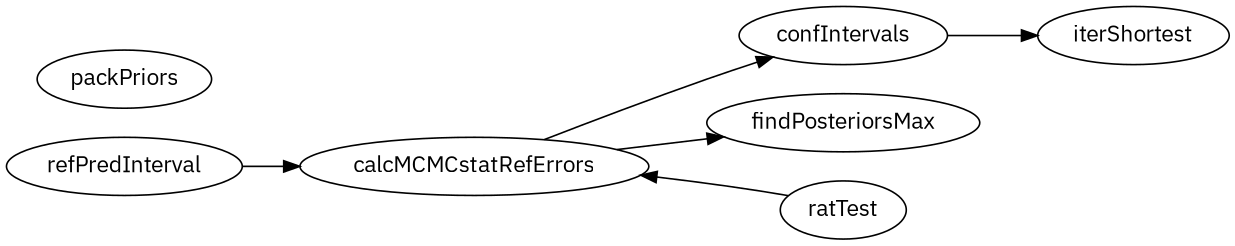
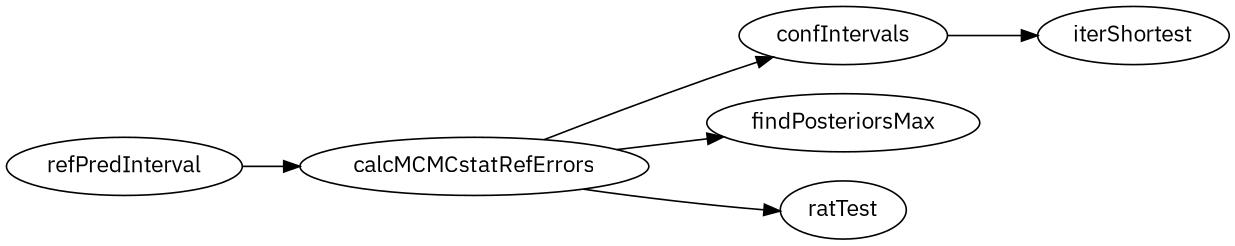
(124, 79) -> none
(723, 186) -> (673, 201)
